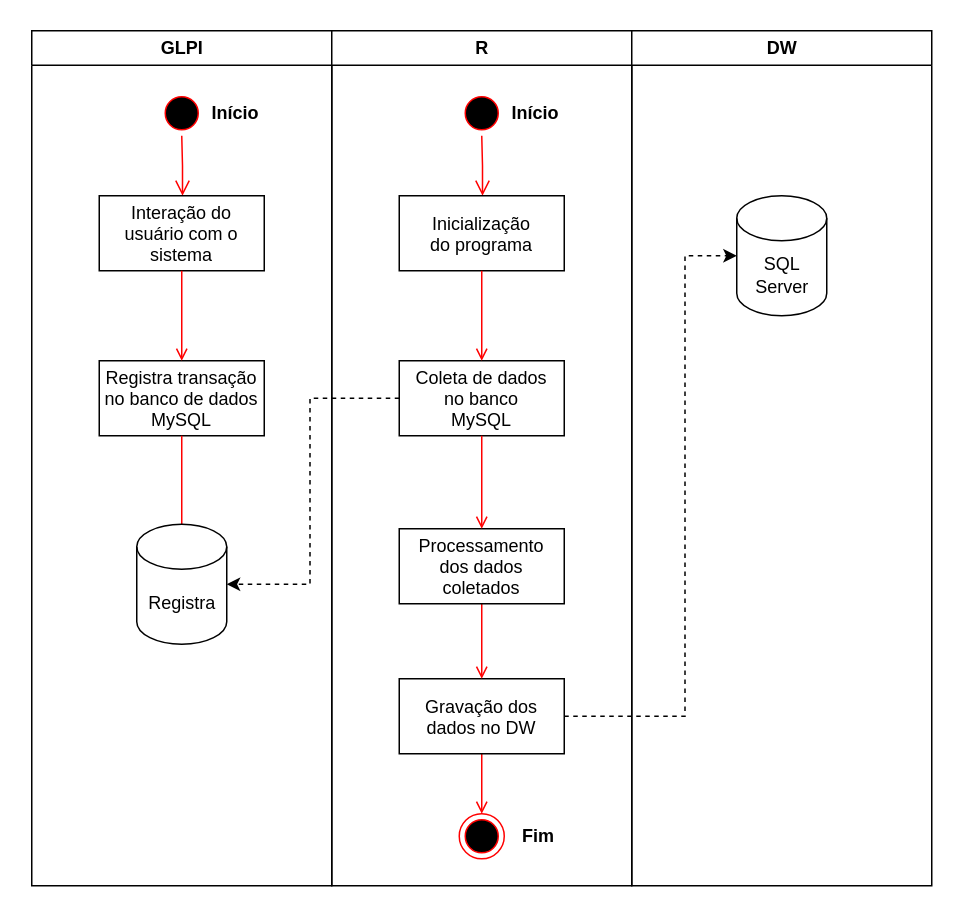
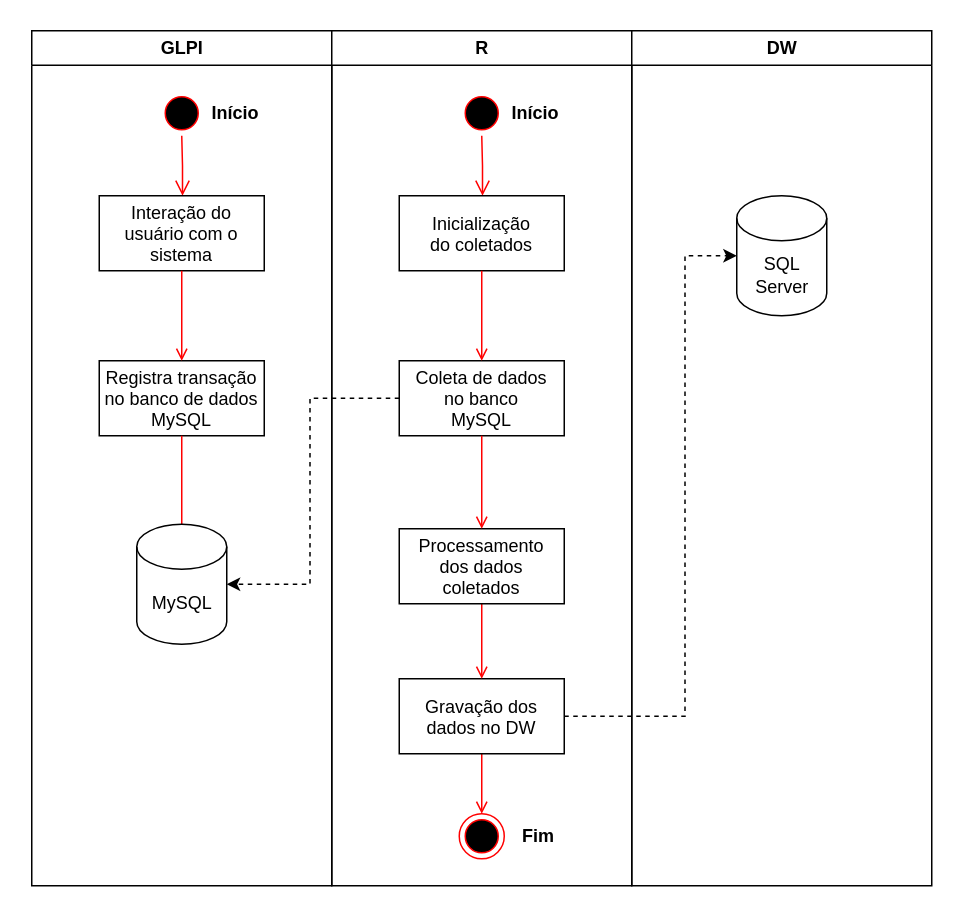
(481, 224) -> (481, 224)
(182, 604) -> (182, 604)
